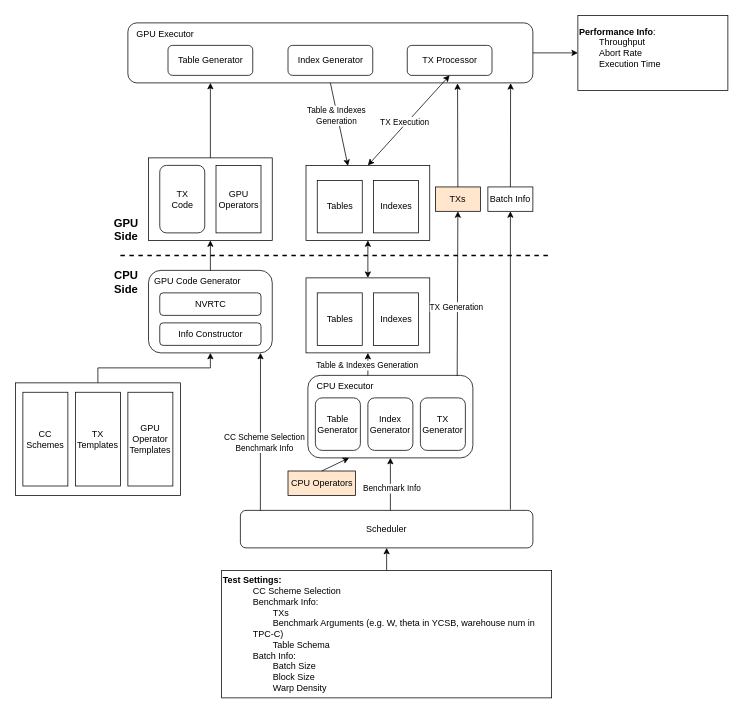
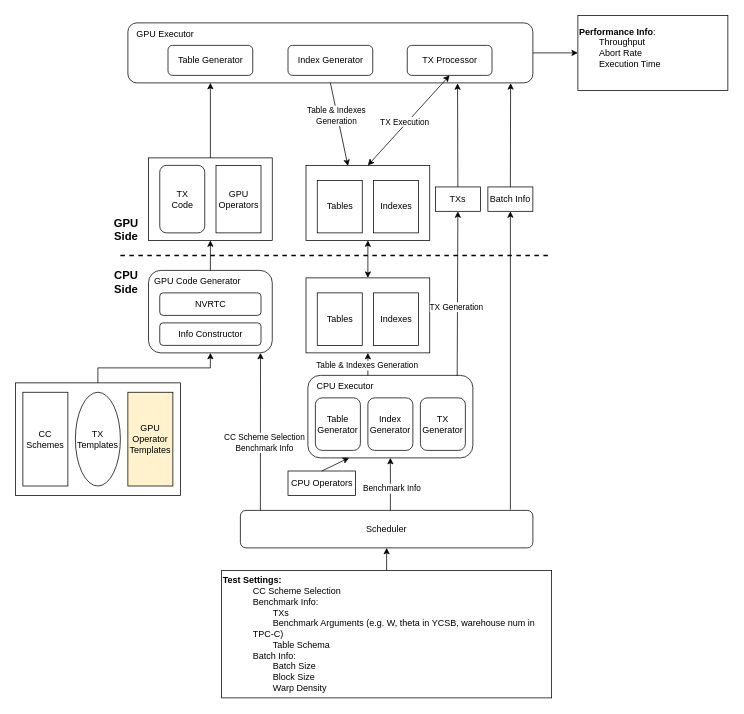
(458, 199) -> (458, 199)
(98, 439) -> (98, 439)
(150, 439) -> (150, 439)
(322, 483) -> (322, 483)
